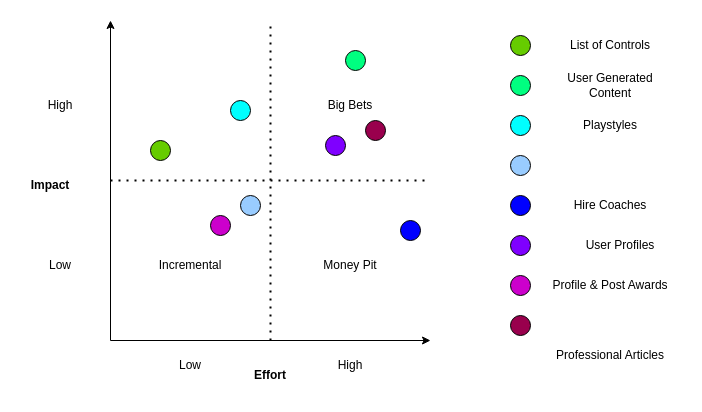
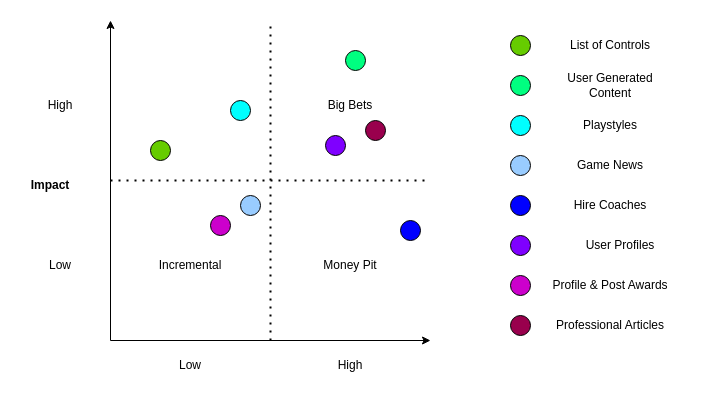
none -> (611, 166)
(611, 356) -> (611, 326)
(271, 376) -> none
